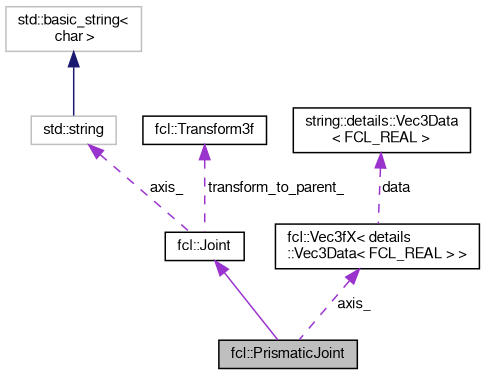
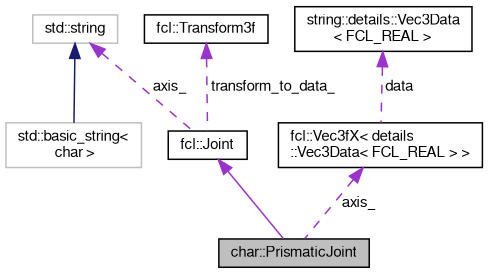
(74, 91) -> (74, 91)
(275, 188) -> (272, 87)
(288, 354) -> (294, 253)
